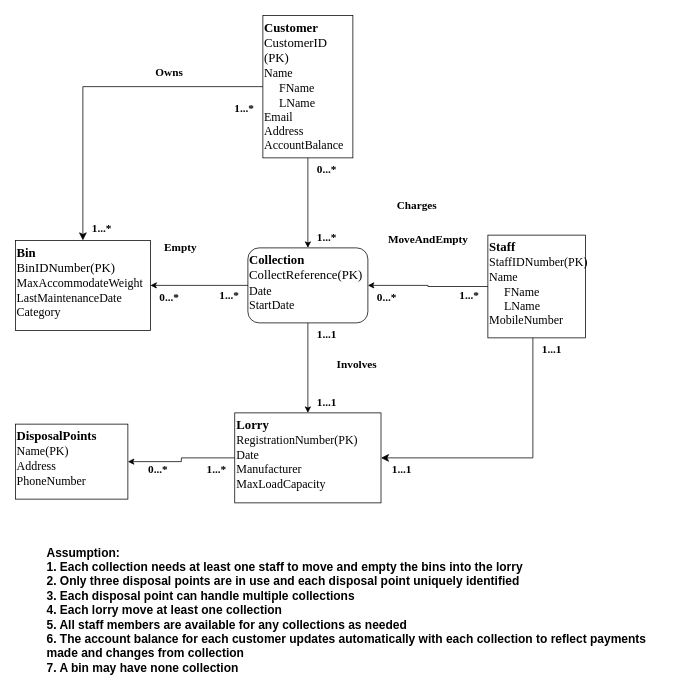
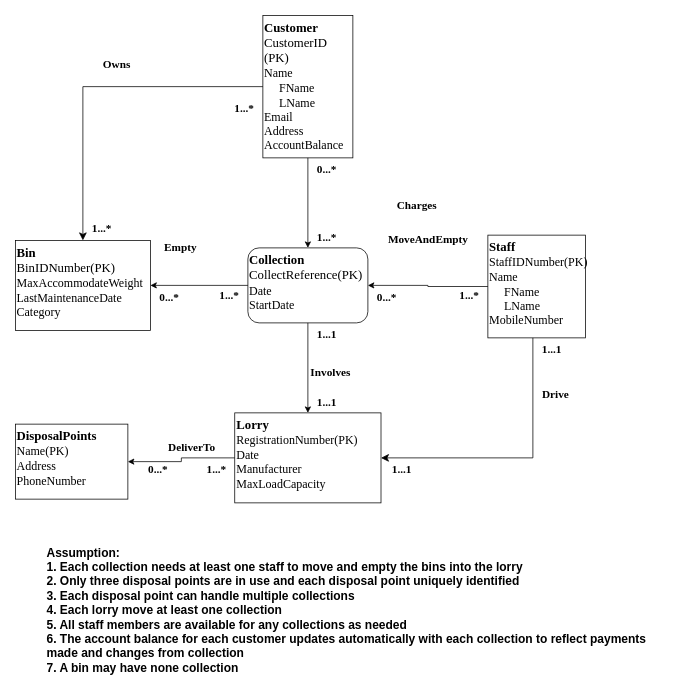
(169, 72) -> (117, 64)
(357, 364) -> (330, 372)
none -> (555, 394)
none -> (192, 447)
